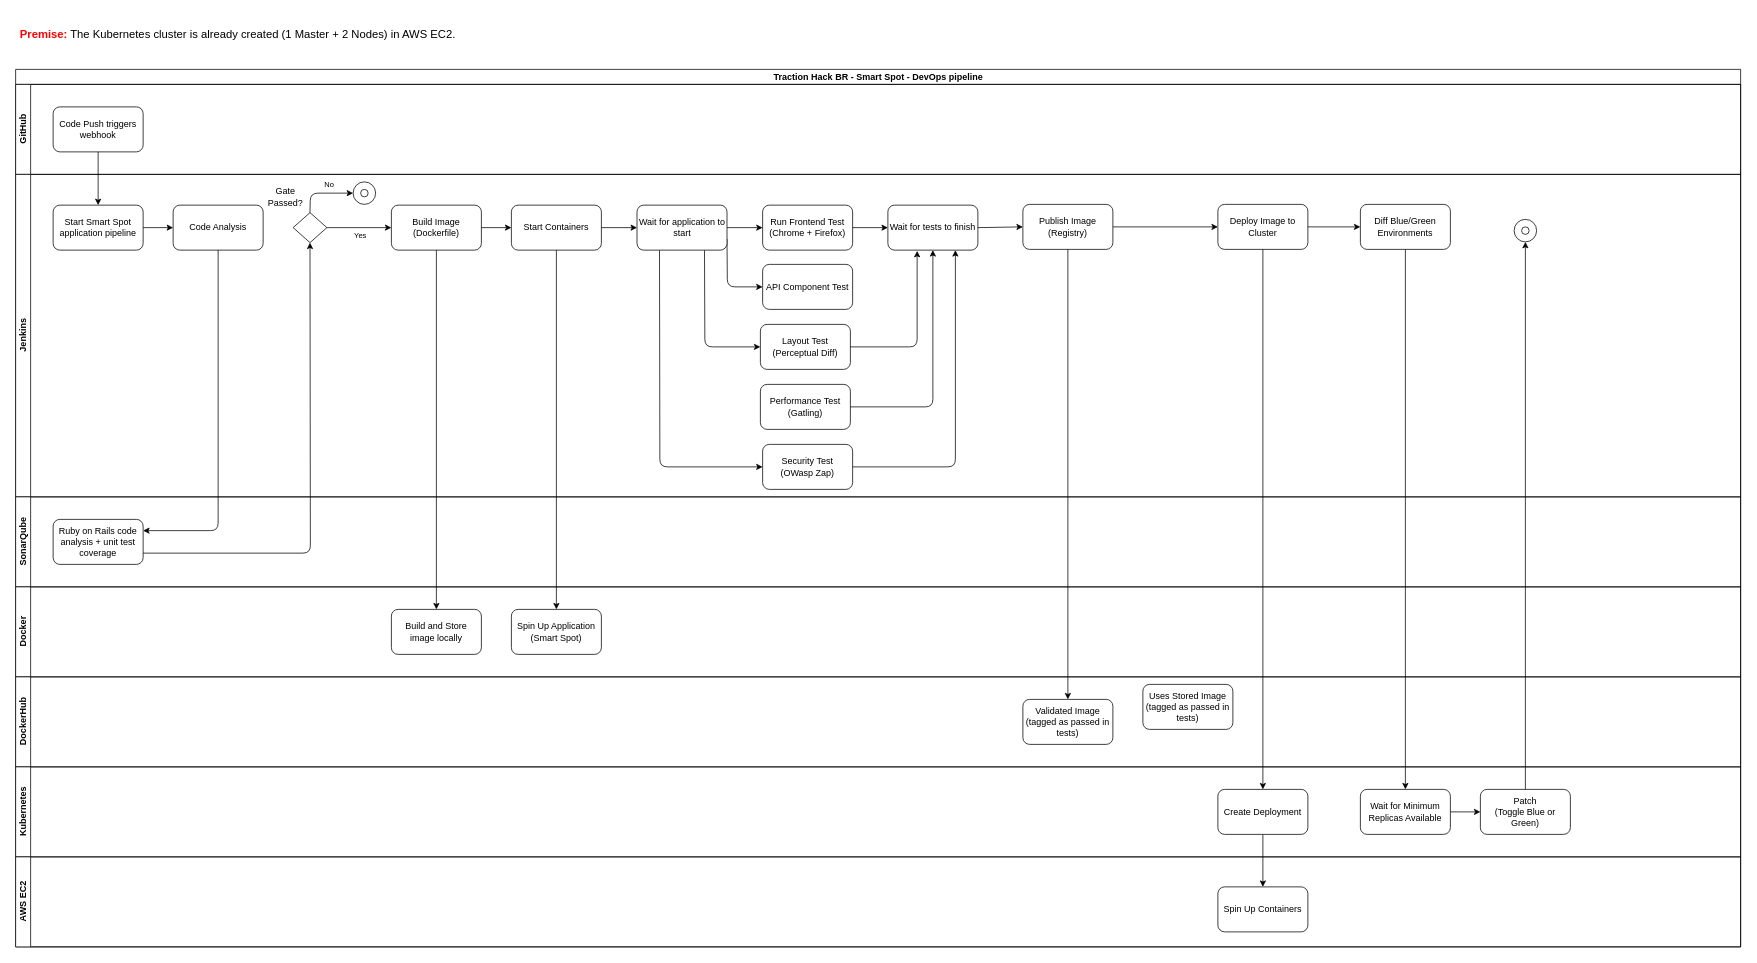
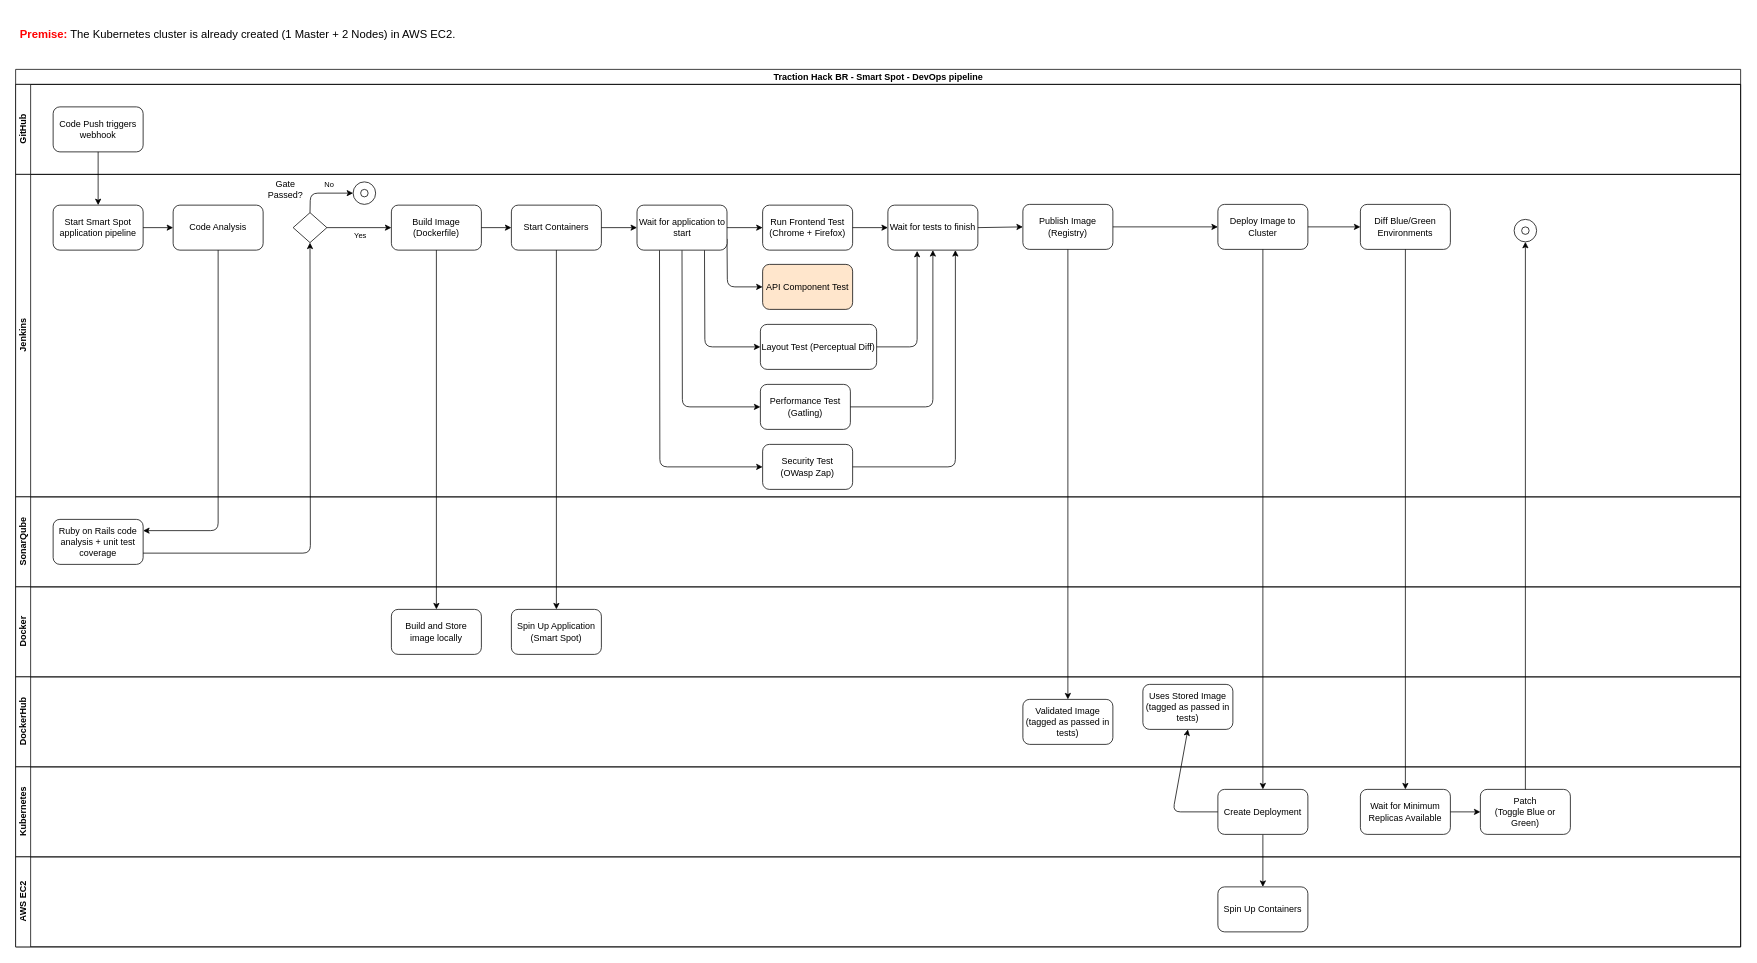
(285, 197) -> (285, 189)
(807, 287) -> (807, 287)
(805, 347) -> (818, 347)
none -> (682, 364)
none -> (1179, 775)
